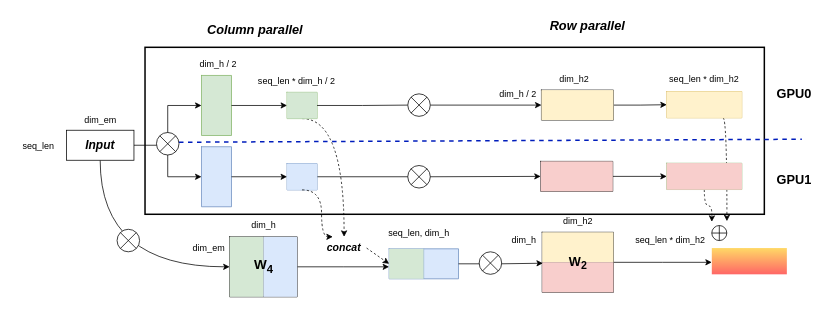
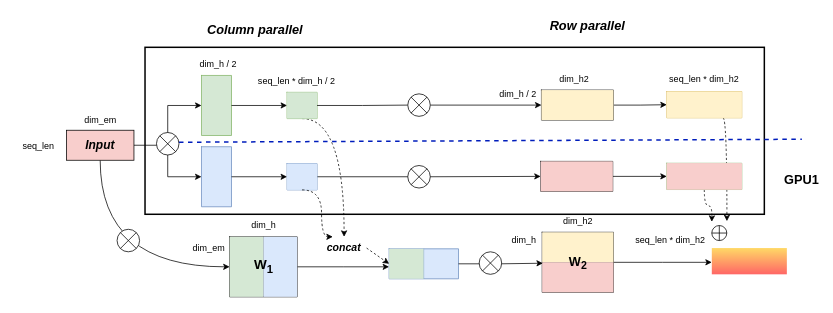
(794, 94) -> none
(100, 145) -> (100, 145)
(794, 180) -> (801, 180)
(419, 233) -> none
(264, 267) -> (264, 267)
